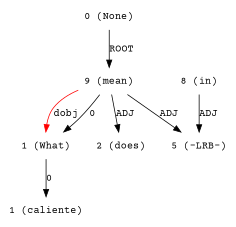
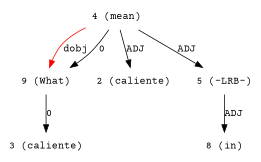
(109, 16) -> none
(109, 81) -> (117, 16)
(199, 110) -> (224, 110)
(46, 146) -> (46, 81)
(121, 146) -> (134, 81)
(46, 210) -> (46, 146)
